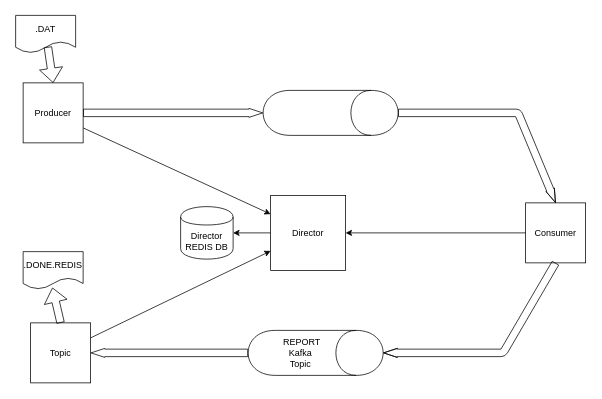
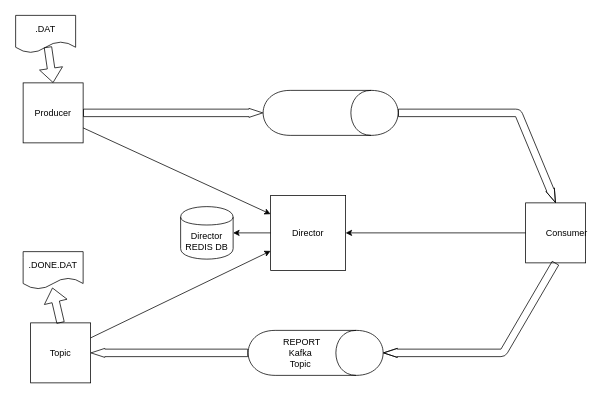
(555, 233) -> (567, 233)
(53, 265) -> (53, 265)
